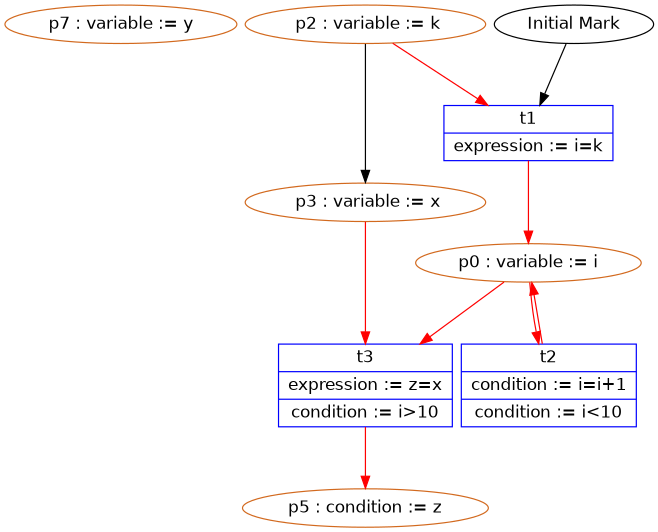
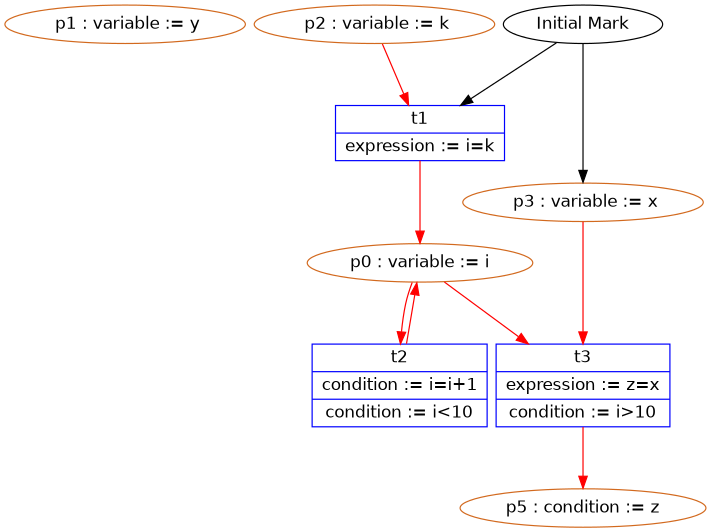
(121, 24) -> (125, 24)
(365, 107) -> (583, 107)
